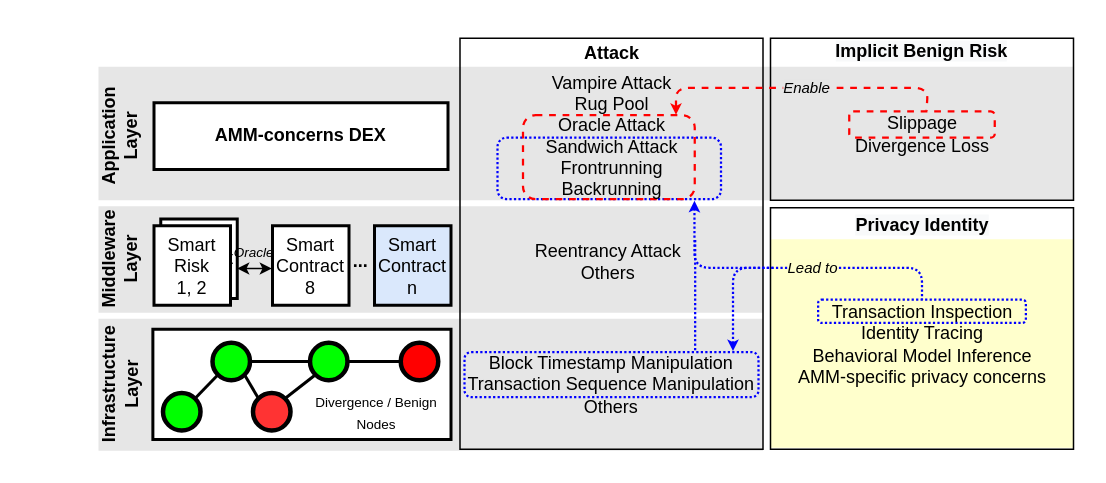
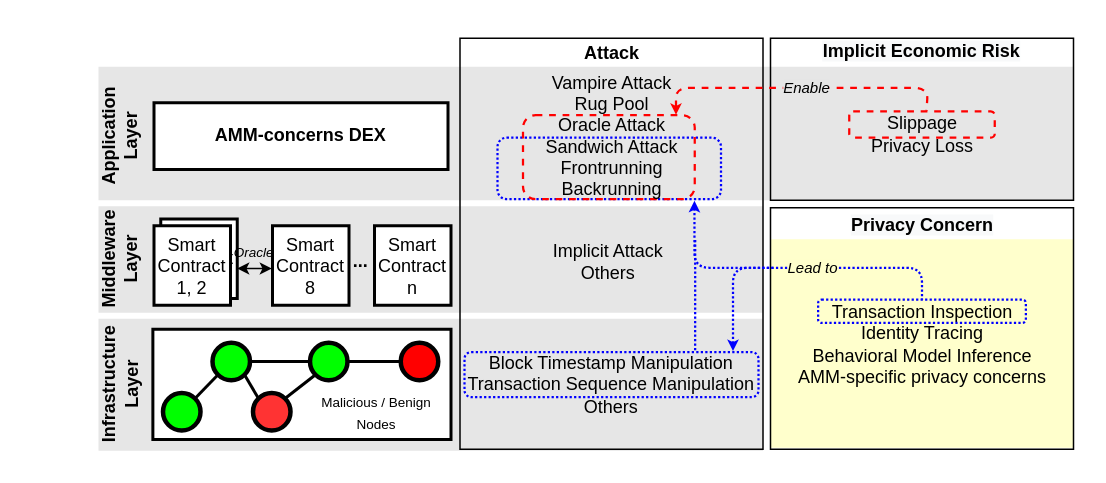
(922, 52) -> (922, 52)
(923, 134) -> (923, 134)
(923, 226) -> (923, 226)
(608, 262) -> (608, 262)
(192, 266) -> (192, 266)
(413, 266) -> (413, 266)
(377, 412) -> (377, 412)
